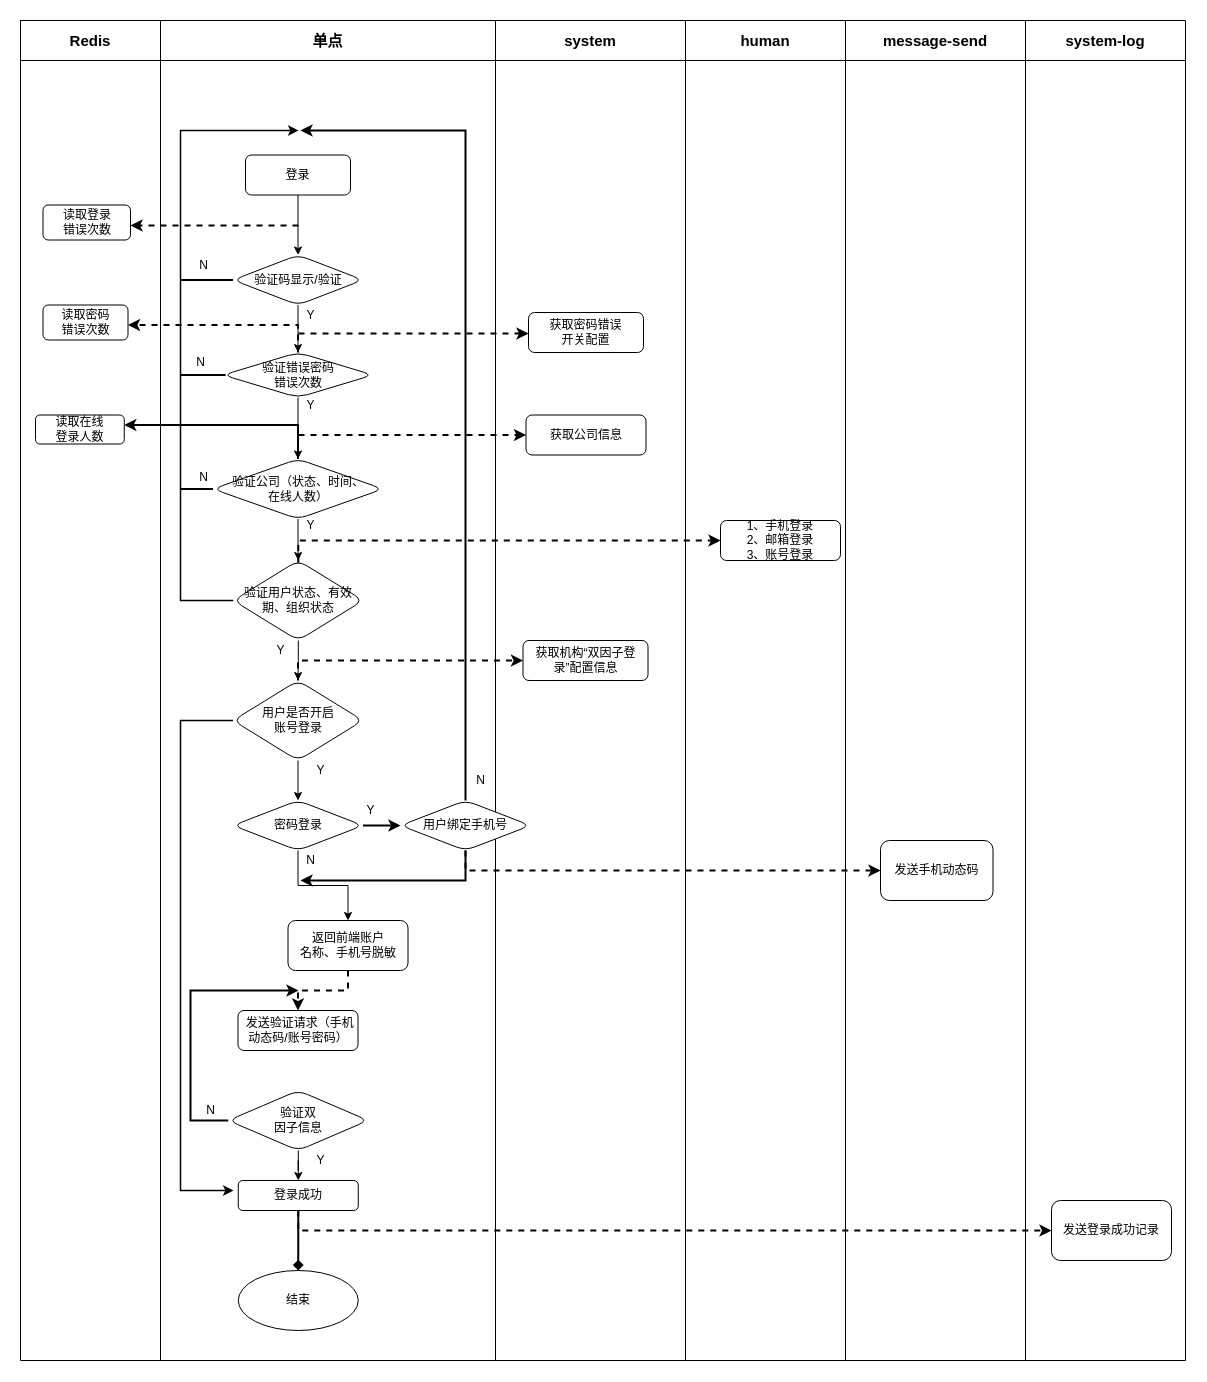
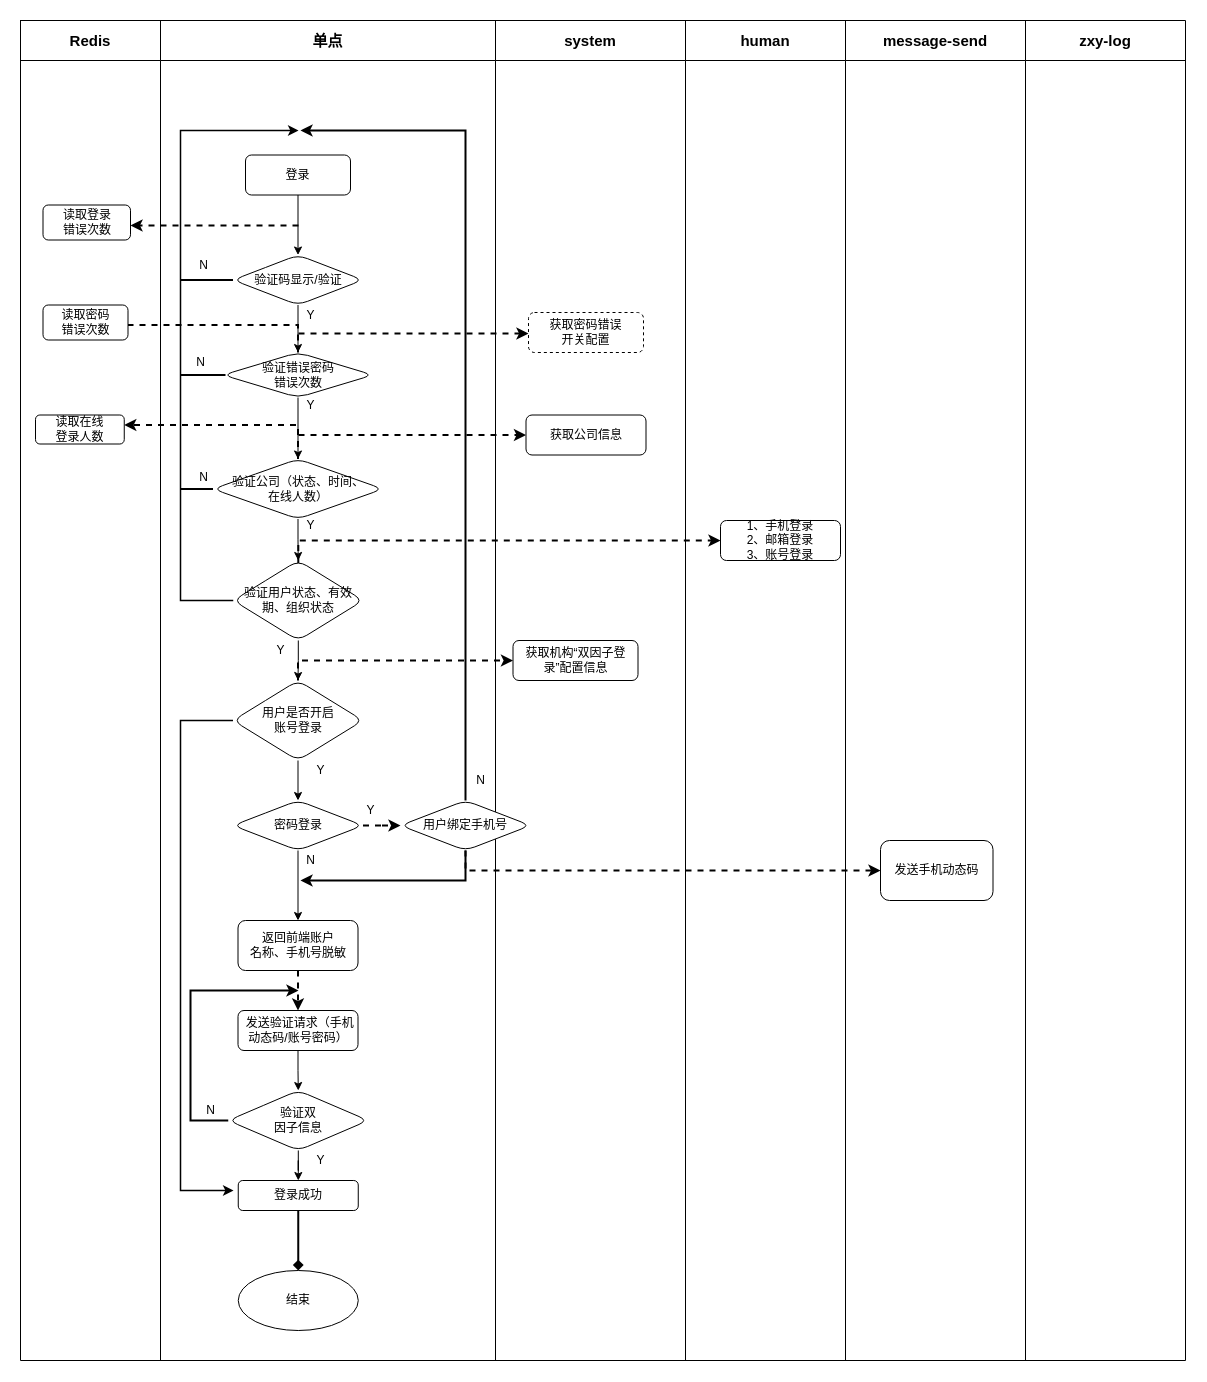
(1106, 41) -> (1106, 41)
(138, 325) -> (135, 325)
(586, 333) -> (586, 333)
(217, 425) -> (217, 425)
(586, 661) -> (576, 661)
(381, 826) -> (381, 826)
(348, 946) -> (298, 946)
none -> (298, 1067)
(672, 1231) -> none
(1112, 1231) -> none
